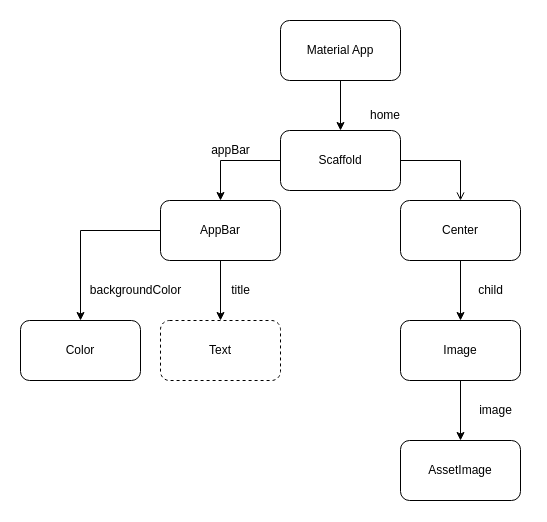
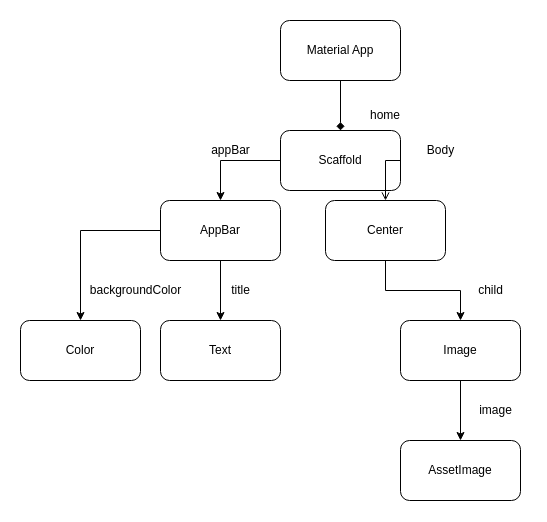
(341, 122) -> (341, 122)
none -> (441, 151)
(461, 231) -> (386, 231)
(221, 351) -> (221, 351)
